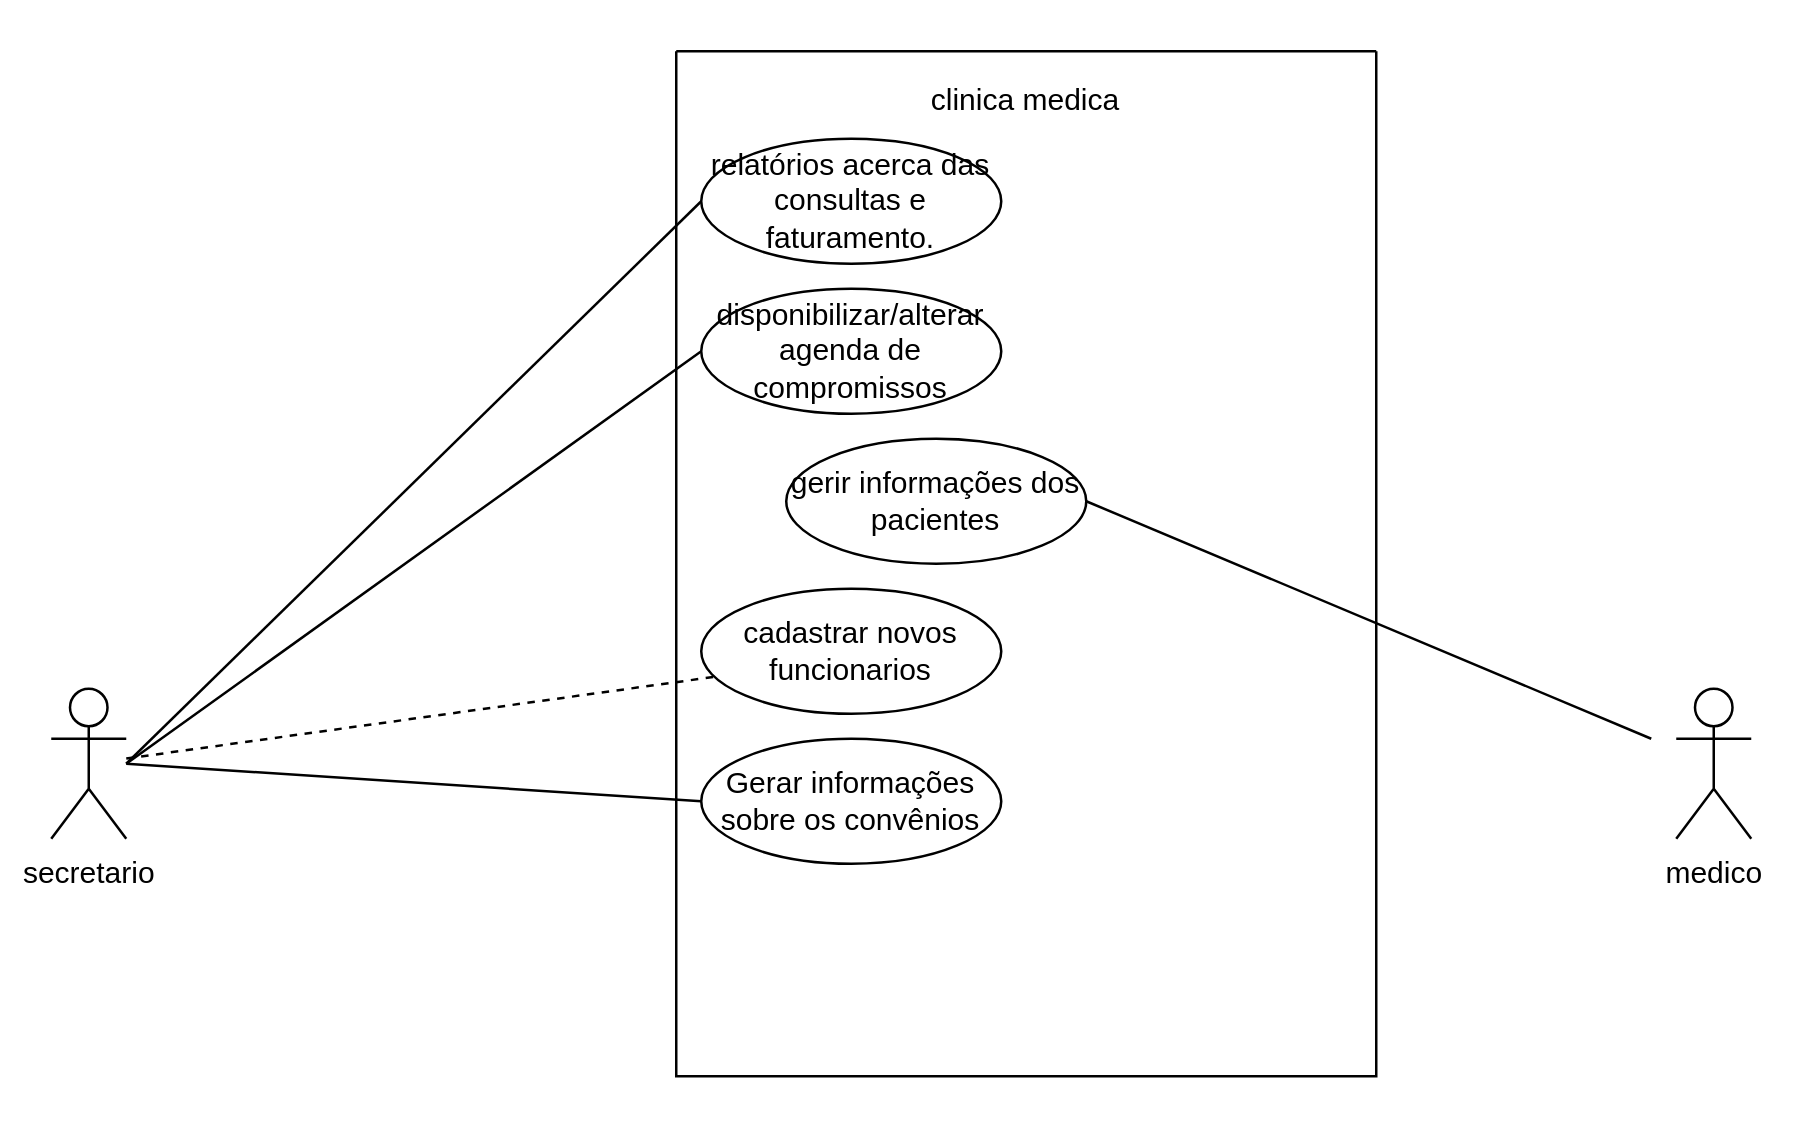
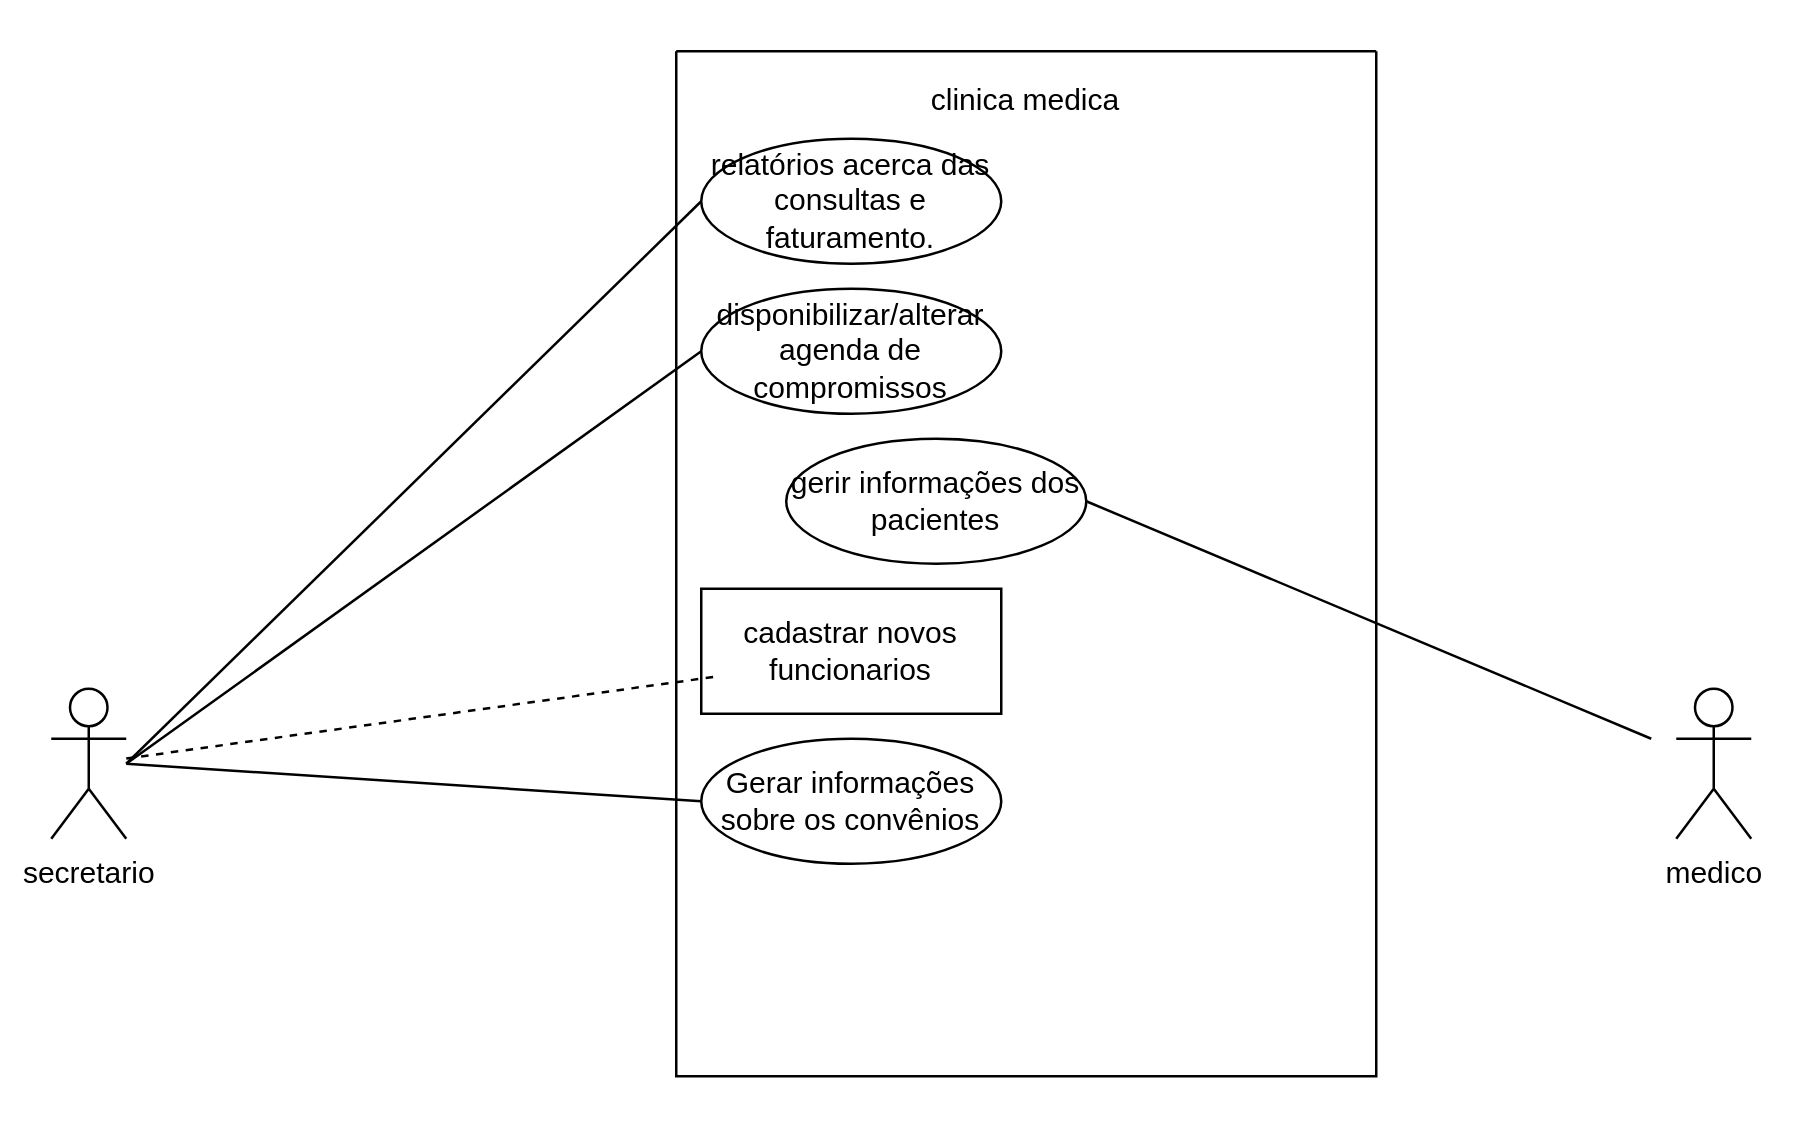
(851, 651) -> (851, 651)
